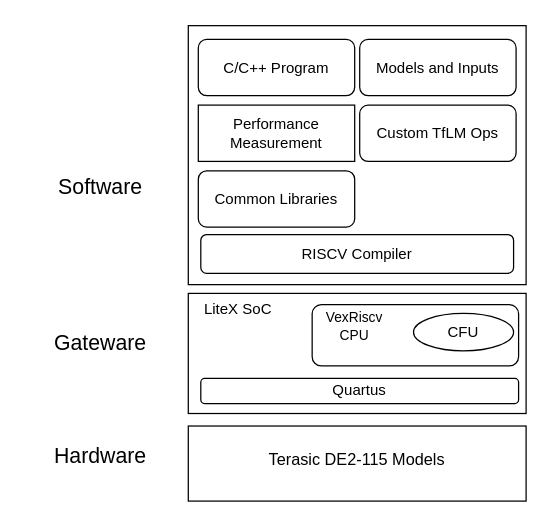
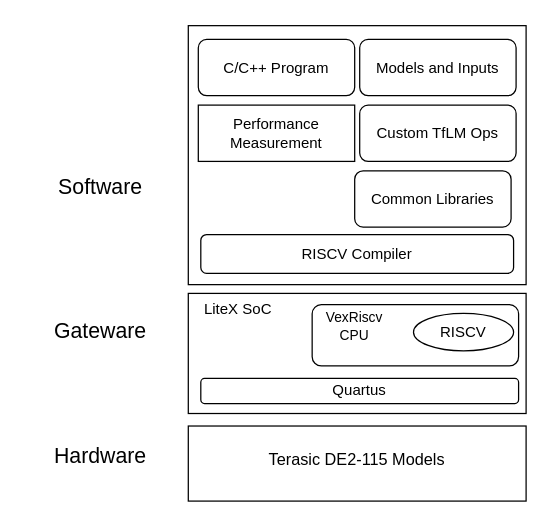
(276, 199) -> (433, 199)
(463, 332) -> (463, 332)
(101, 344) -> (101, 332)
